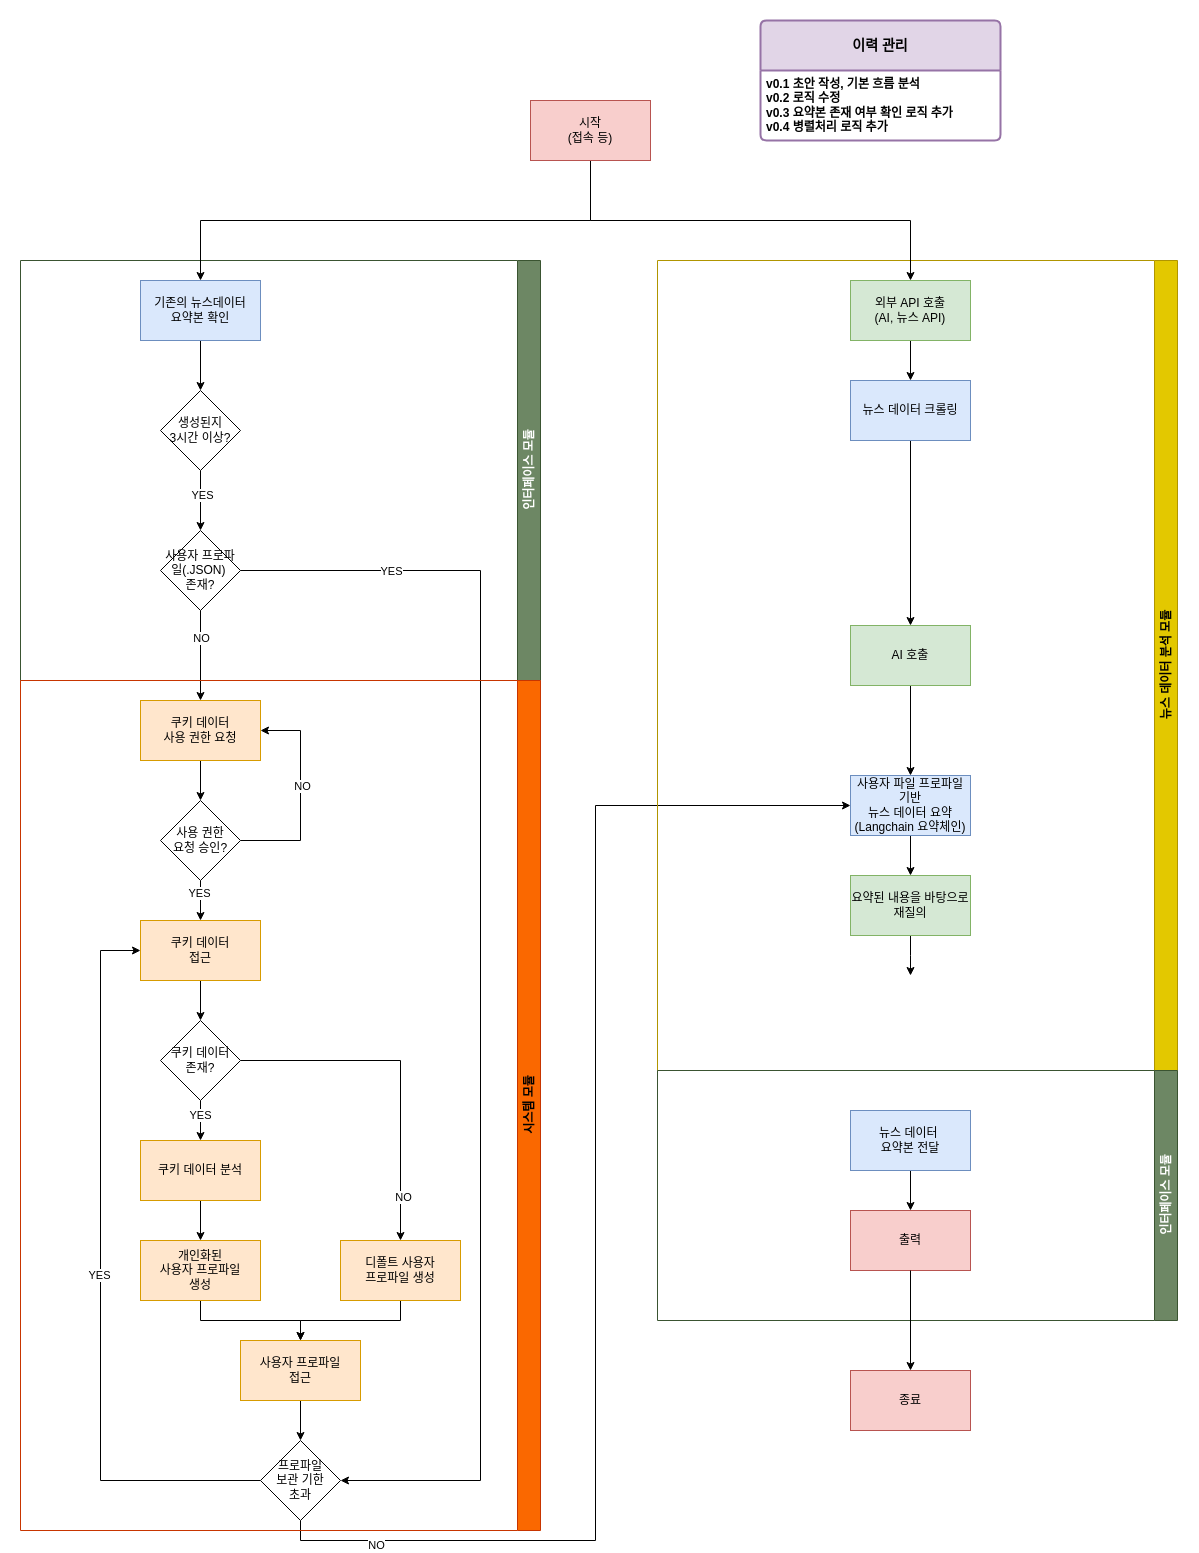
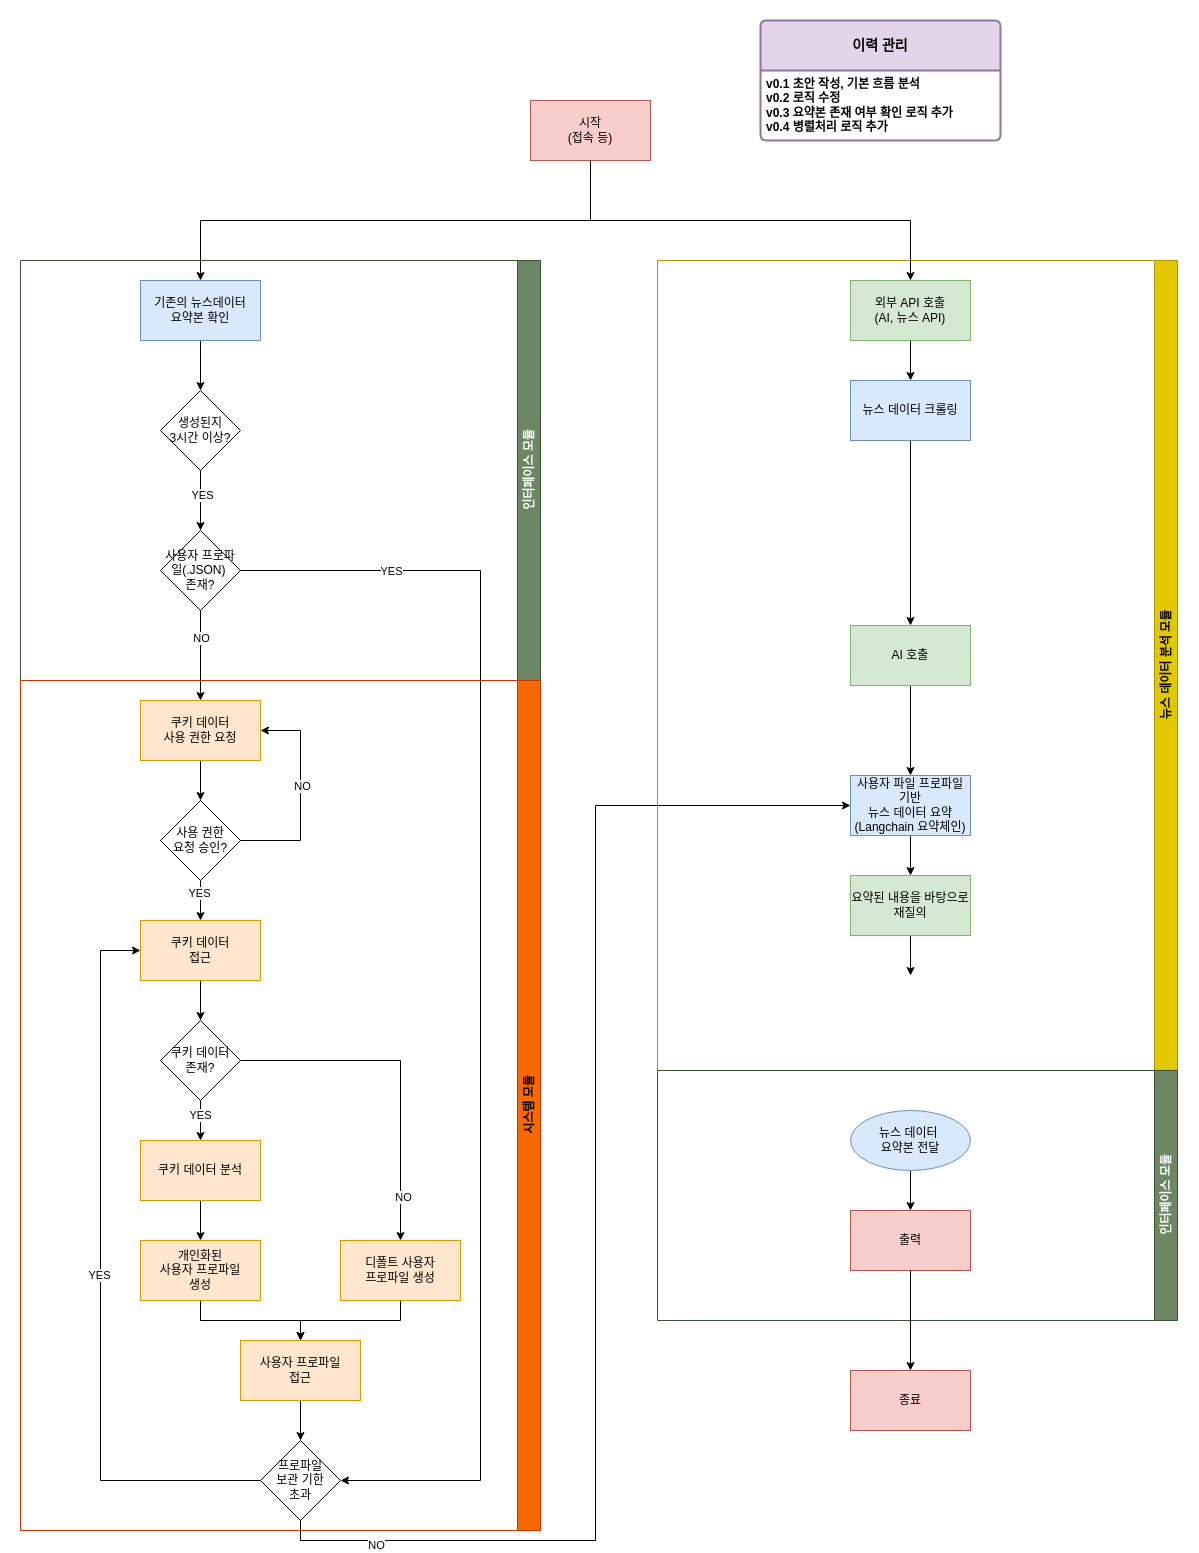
(911, 1141) -> (911, 1141)
